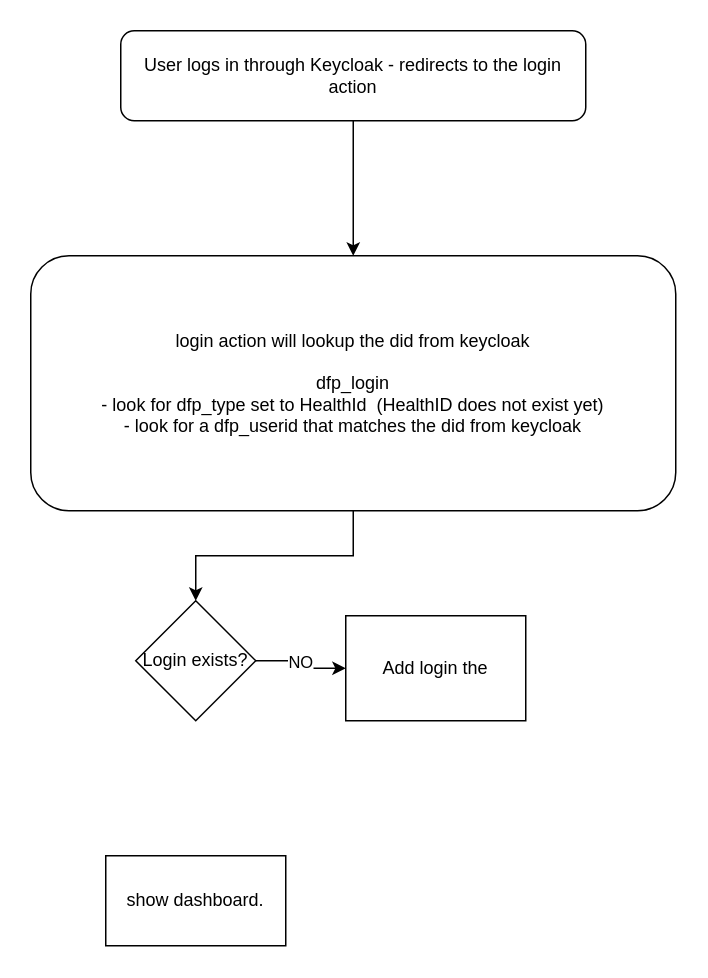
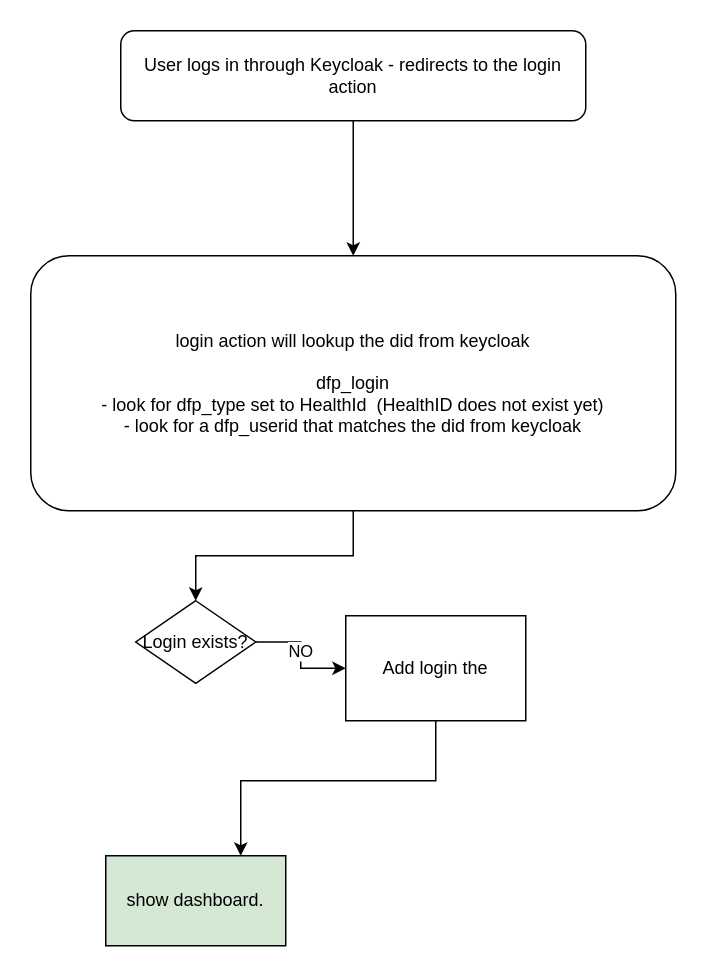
(196, 661) -> (196, 642)
none -> (336, 781)
(196, 901) -> (196, 901)
